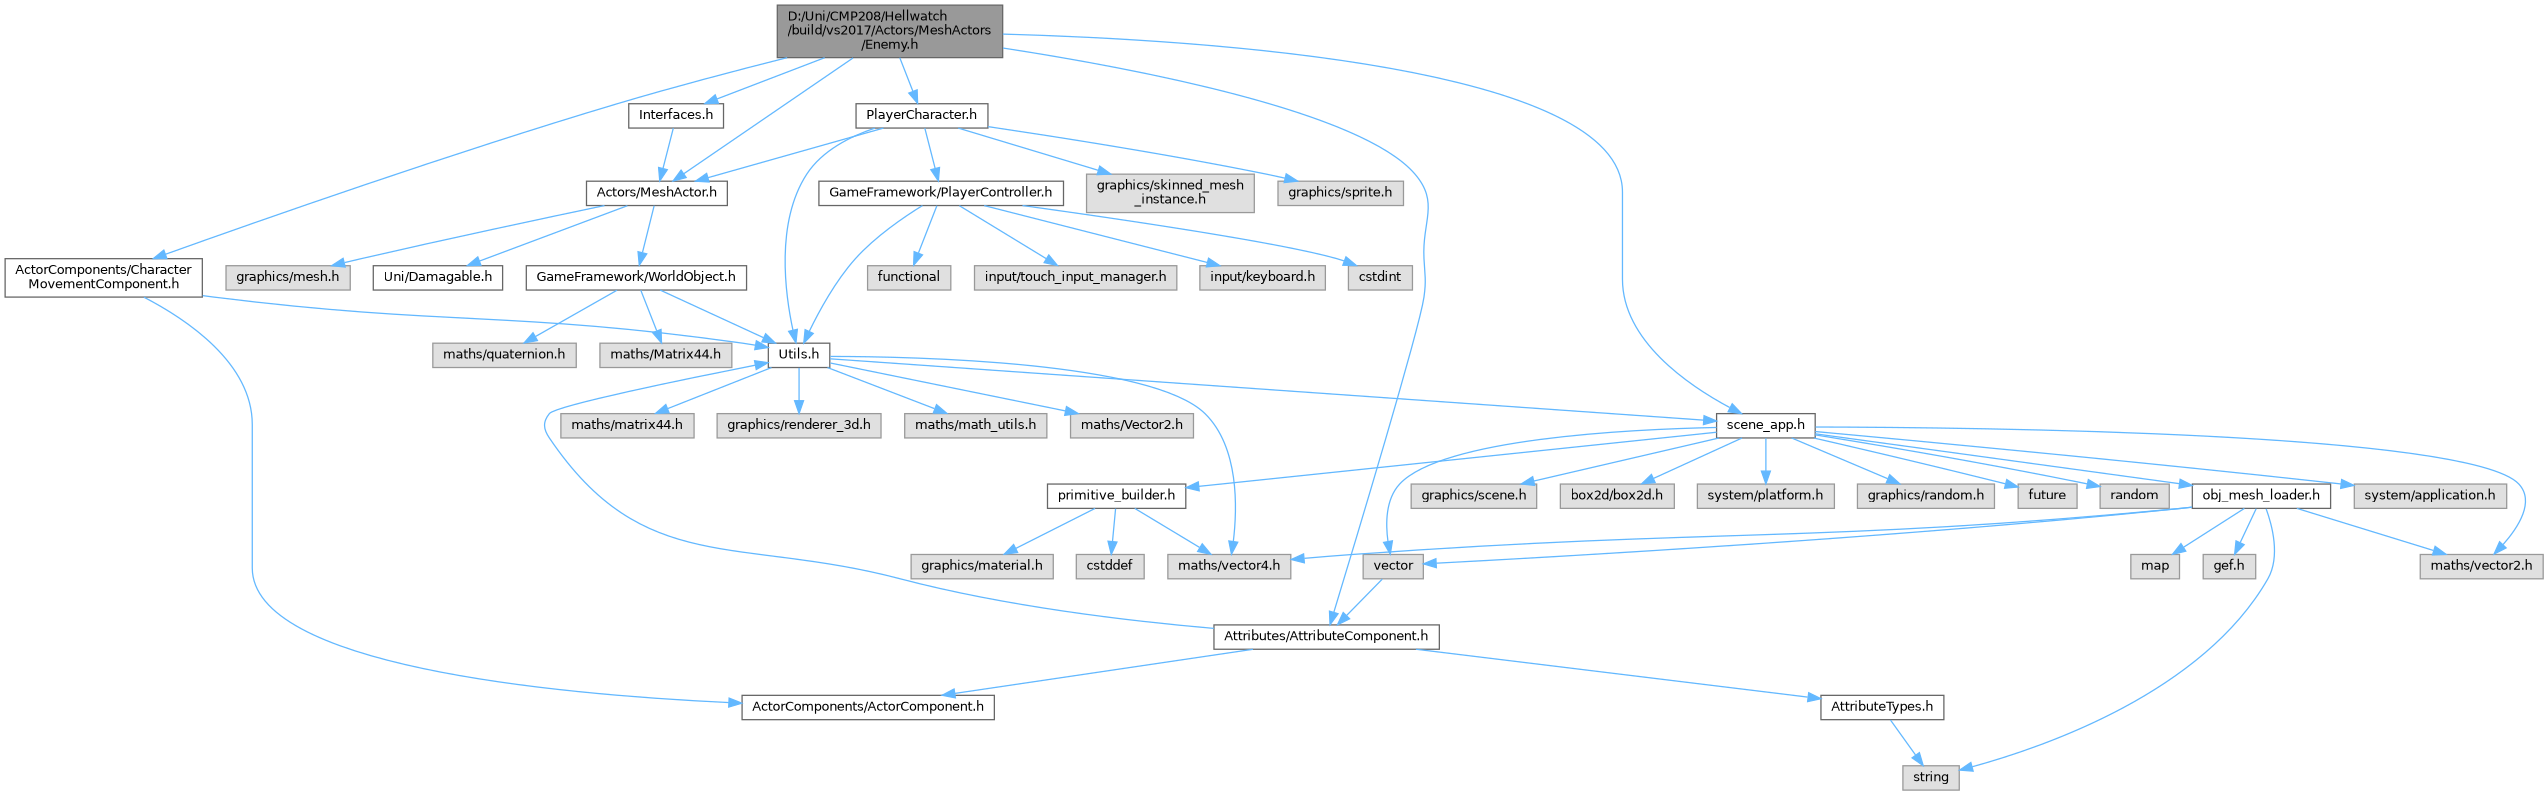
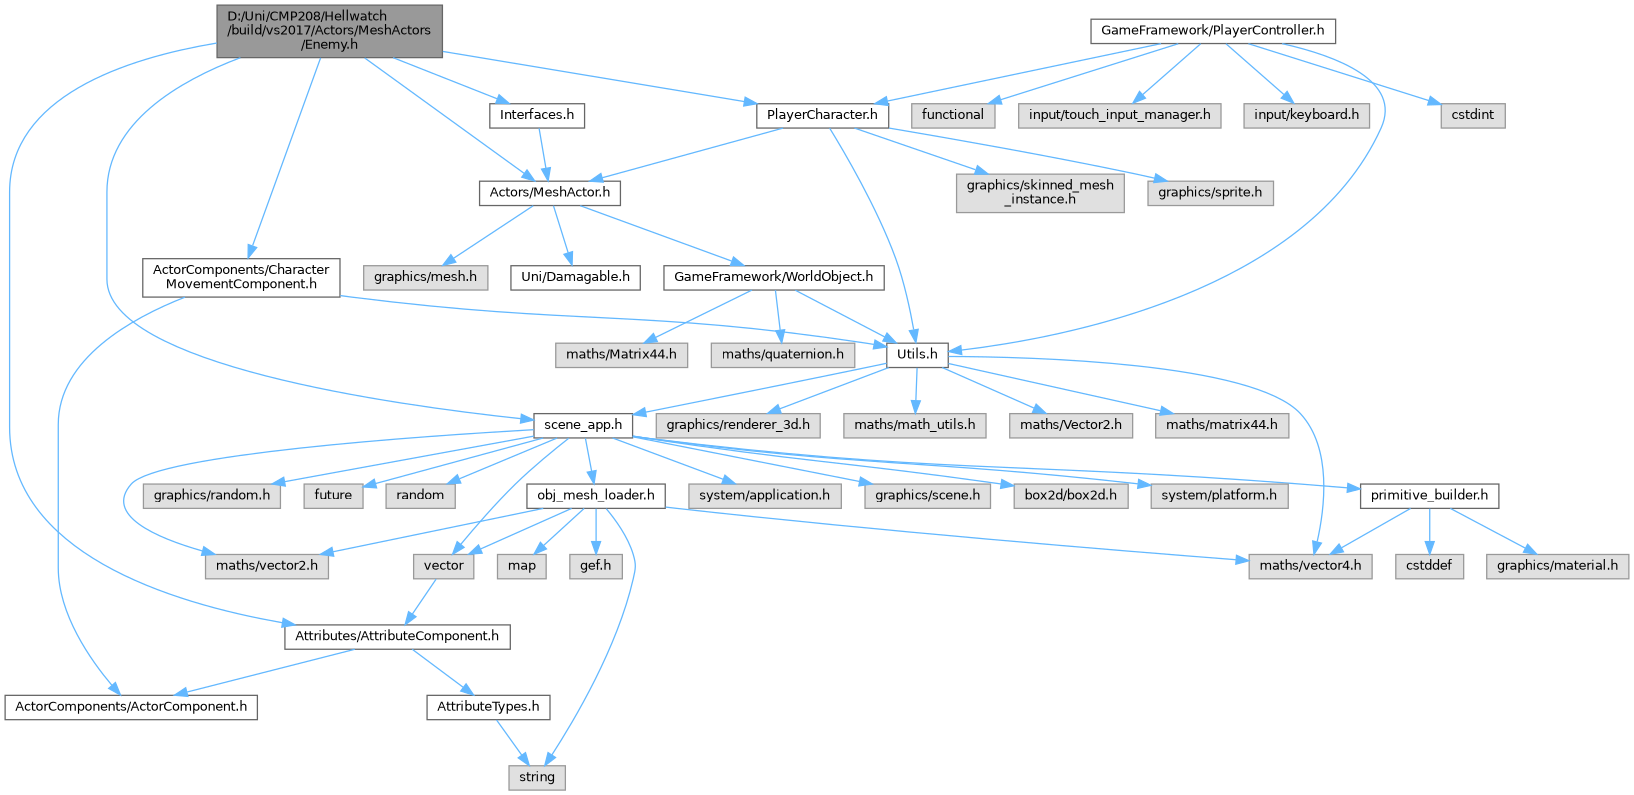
(930, 148) -> (1024, 72)
(746, 553) -> none
